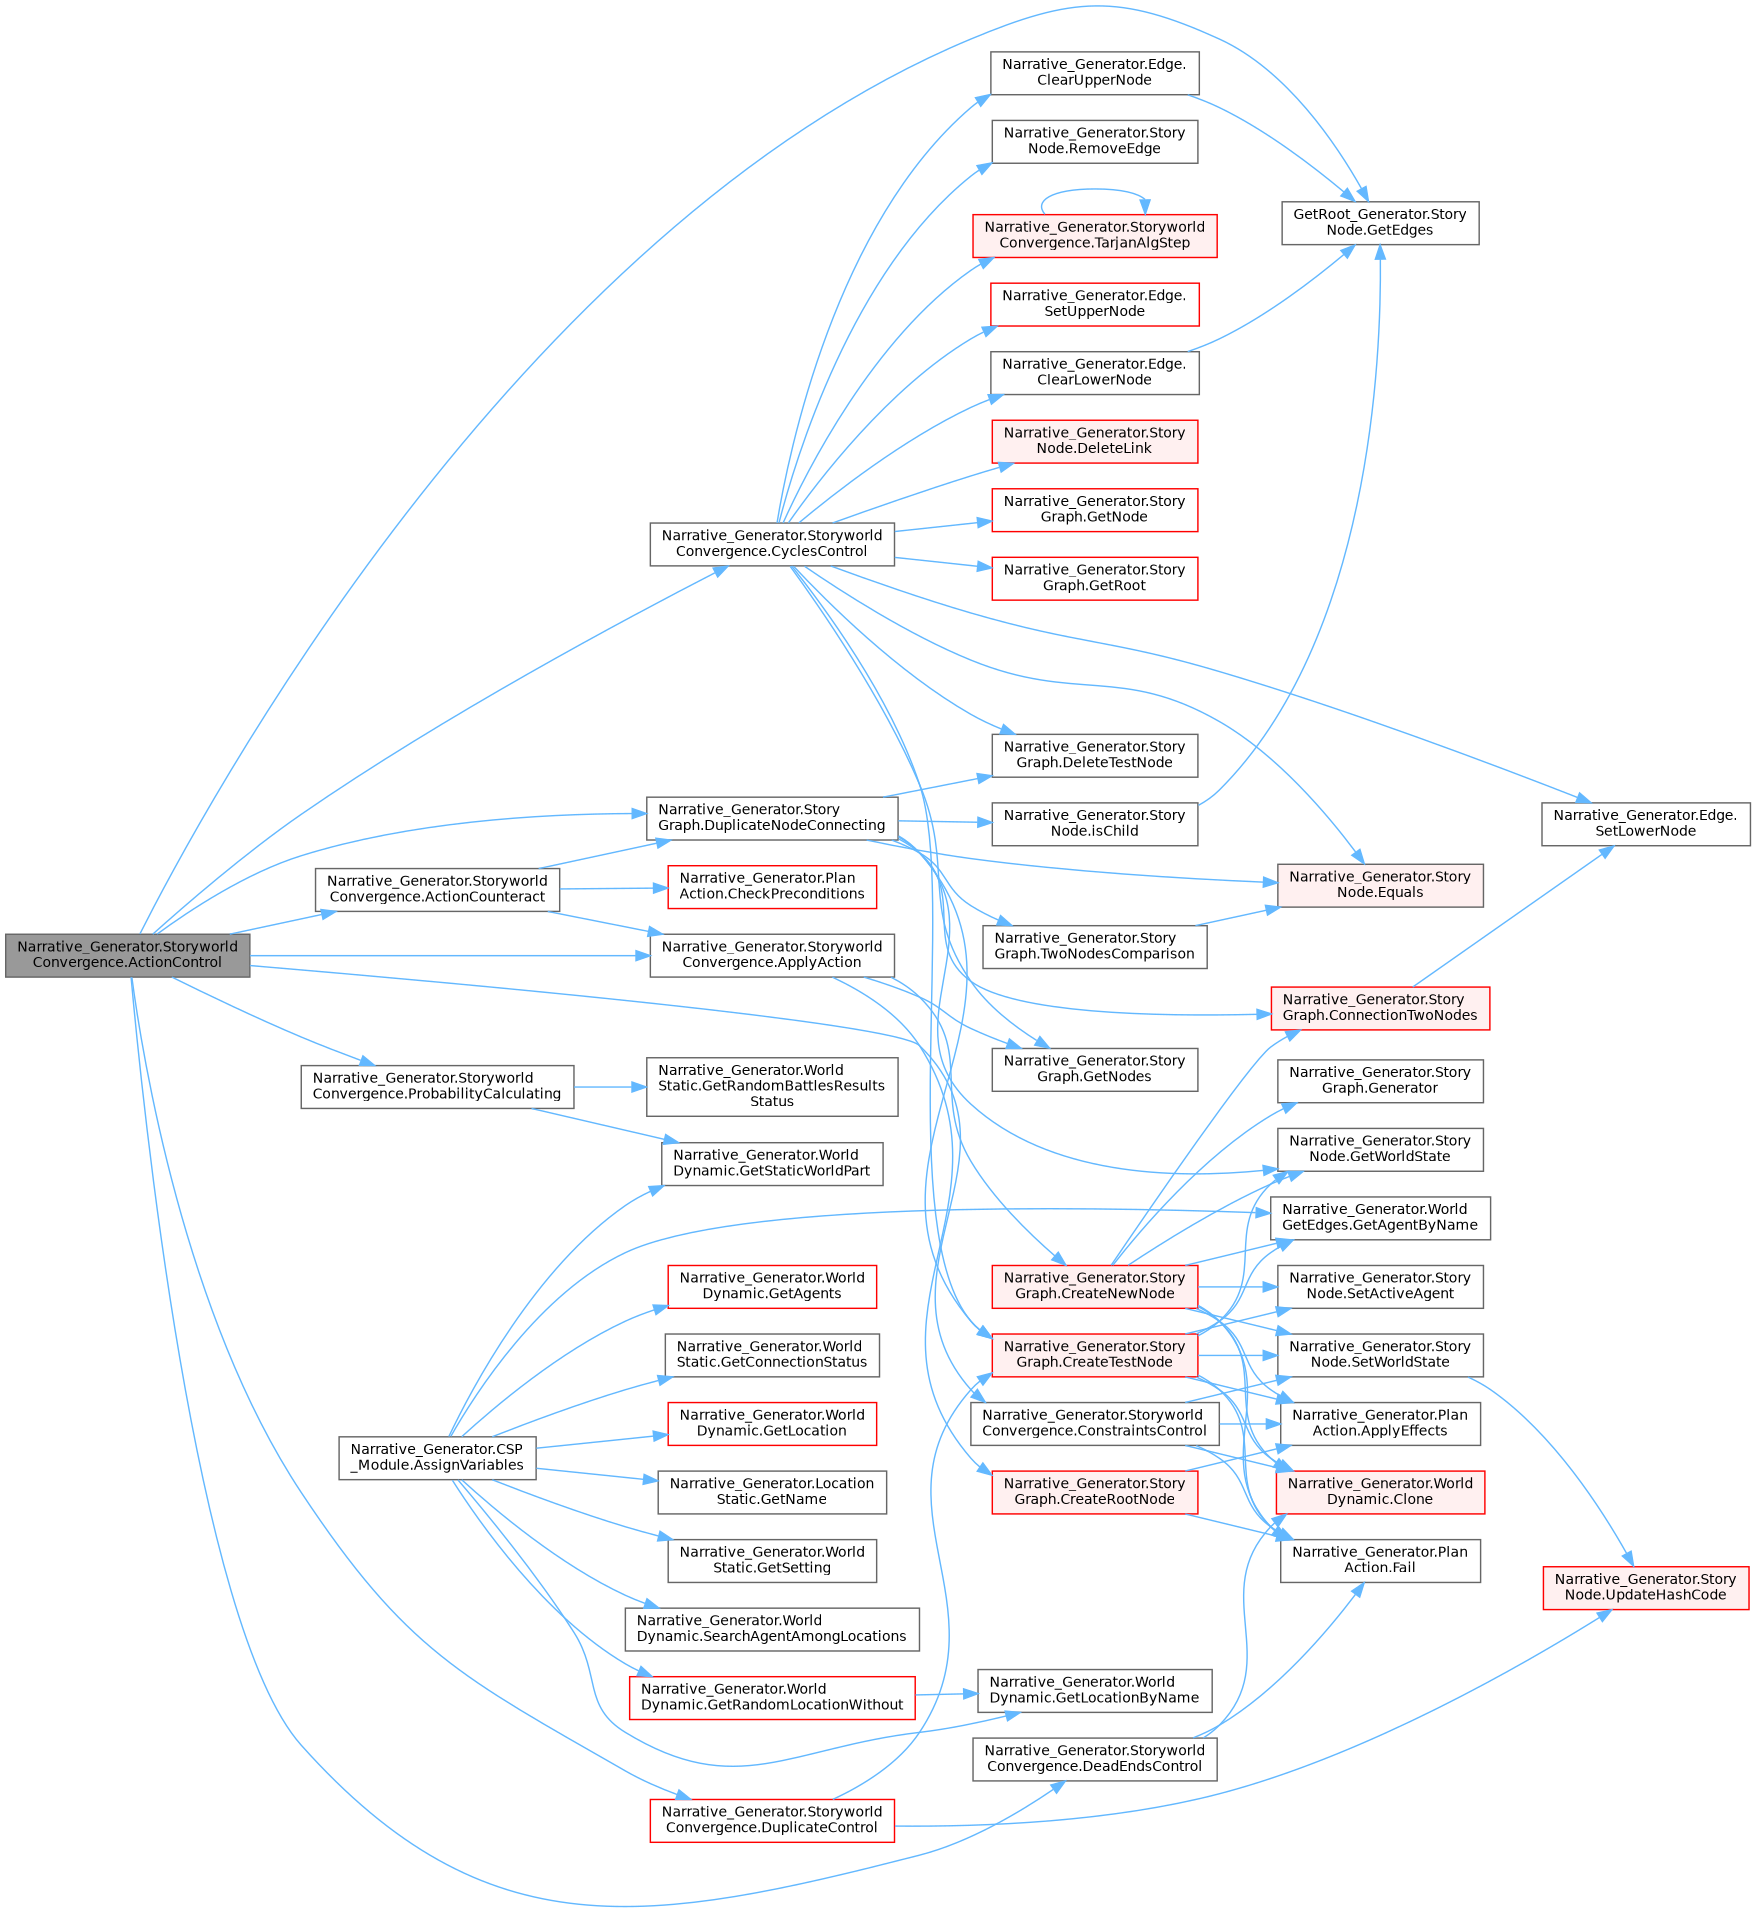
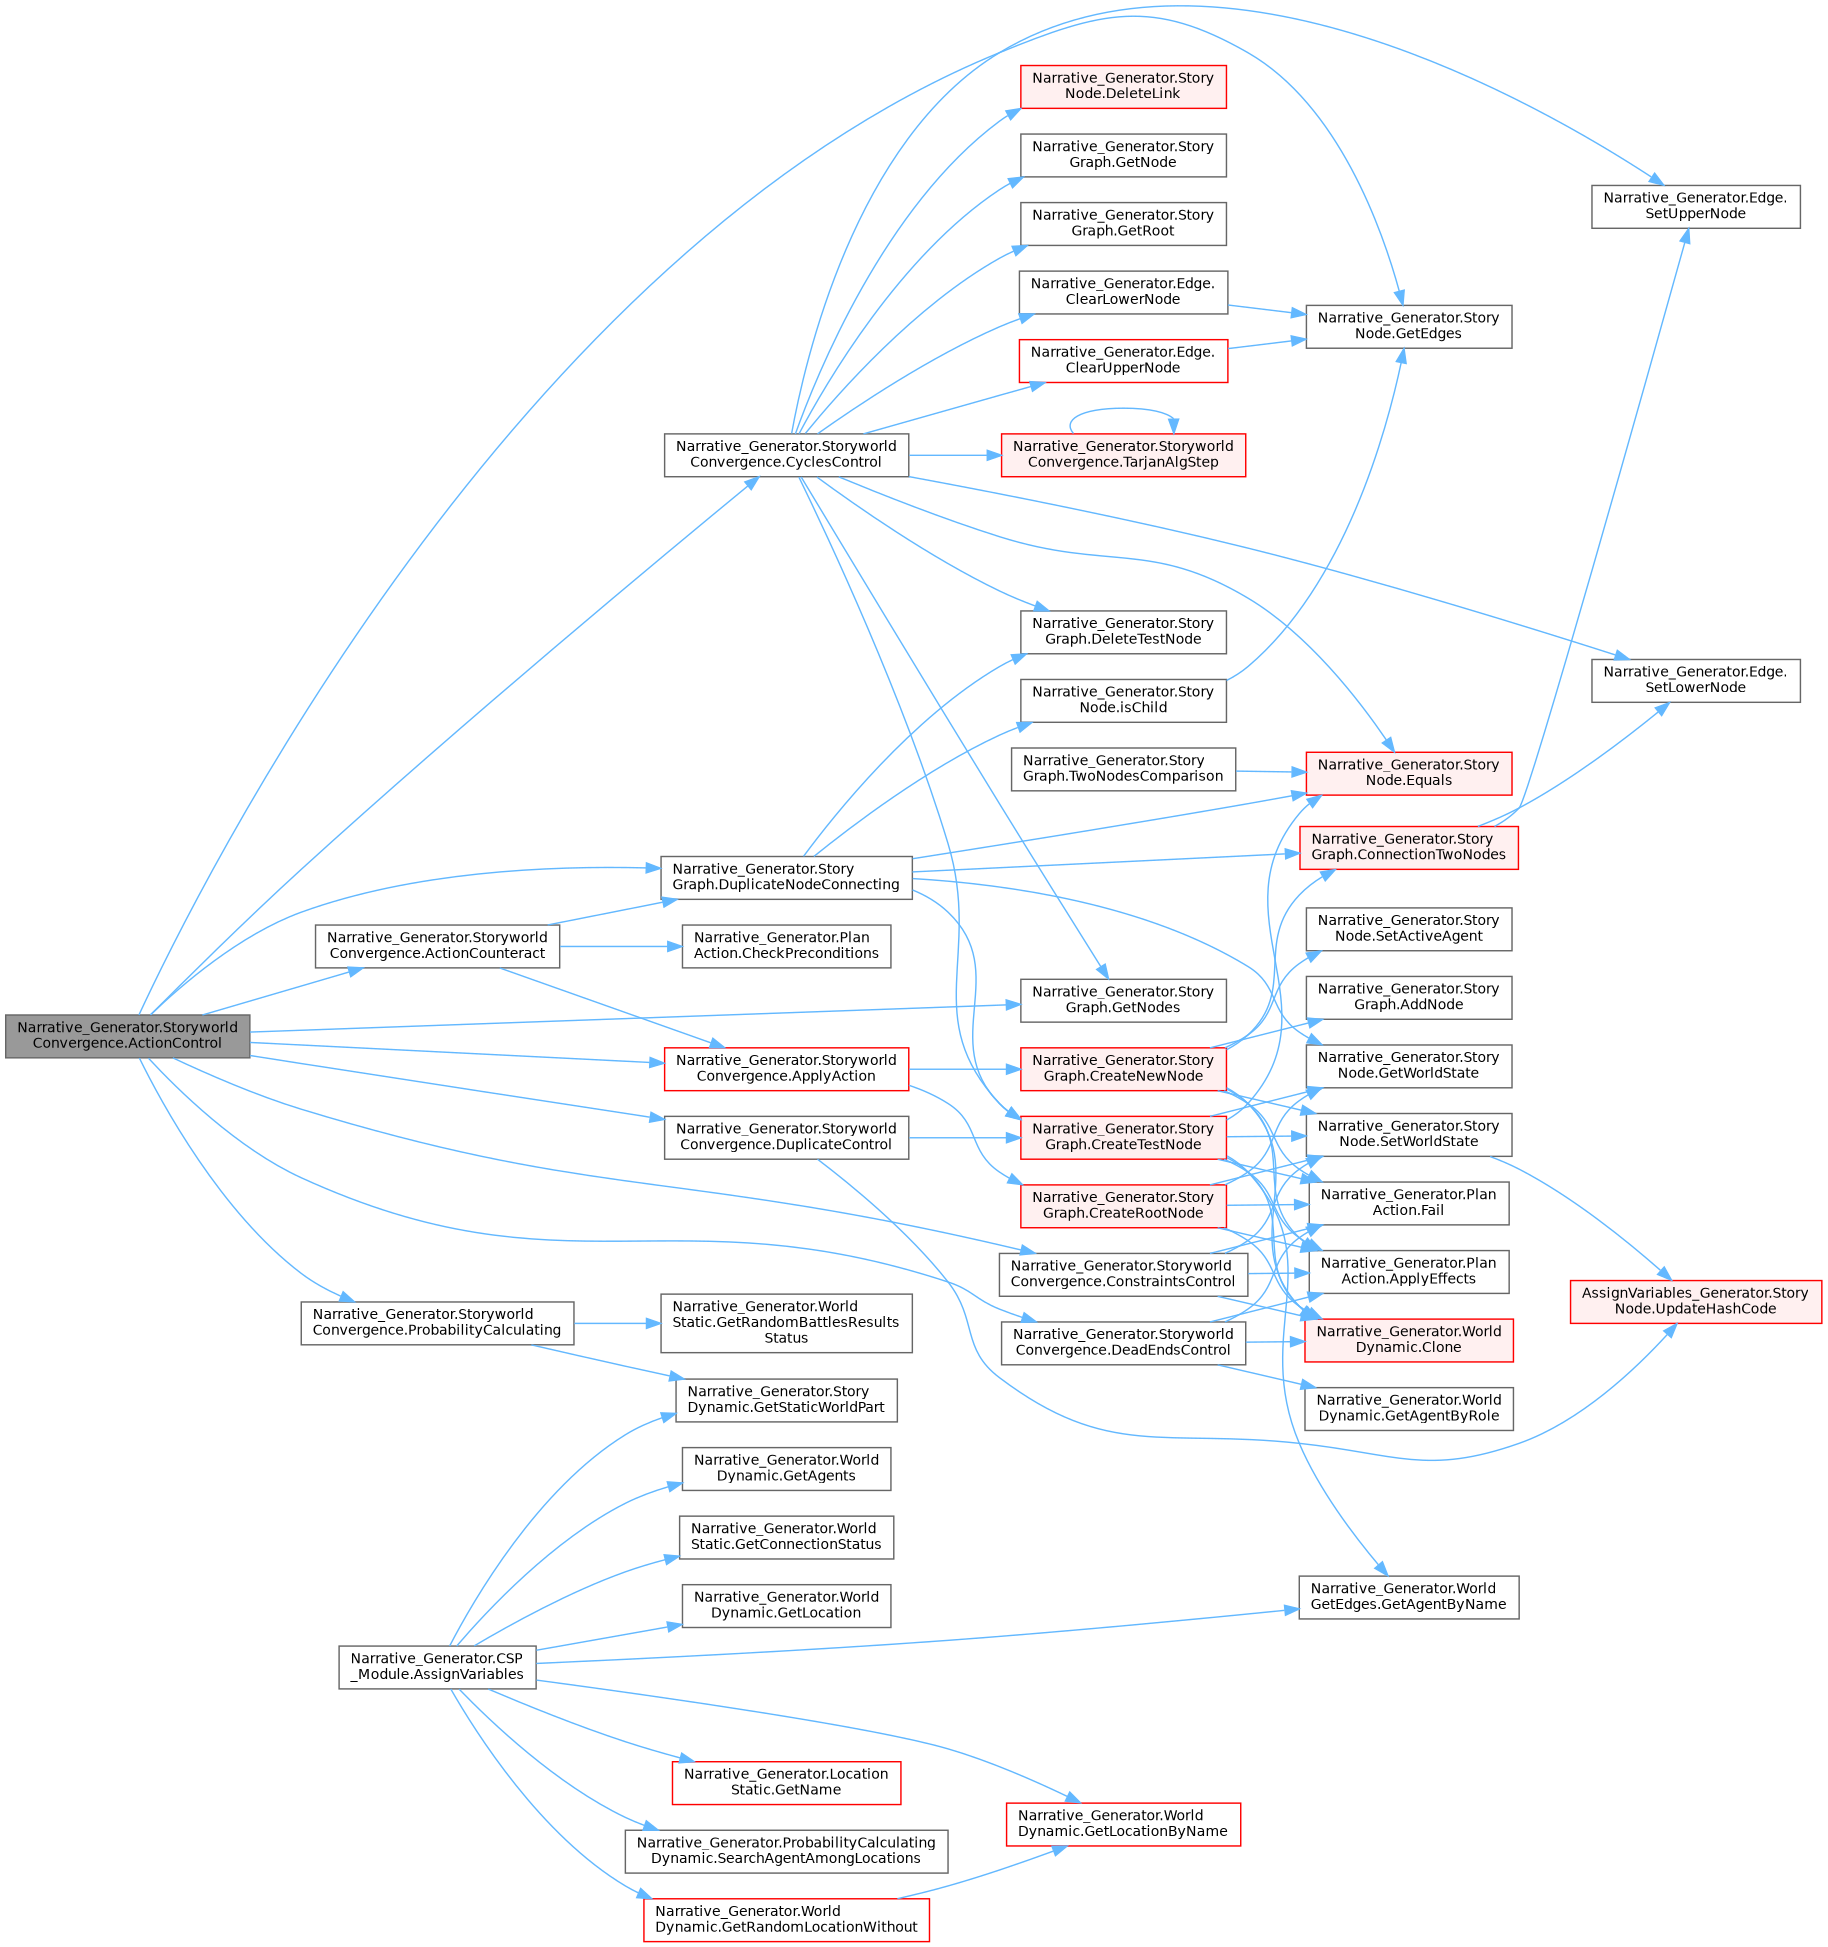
(1095, 73) -> (1124, 361)
(1095, 142) -> none
(1381, 223) -> (1409, 327)
(1095, 305) -> (1696, 207)
(1095, 510) -> (1124, 155)
none -> (1600, 541)
(1095, 579) -> (1124, 224)
(1381, 886) -> (1409, 774)
(772, 887) -> (787, 946)
(952, 888) -> none
(772, 956) -> (787, 1069)
(950, 1016) -> (609, 1019)
(1381, 1081) -> (1409, 998)
(772, 1164) -> (787, 1401)
none -> (1259, 1172)
(1199, 1222) -> (1263, 1157)
(1231, 1254) -> none
none -> (1264, 1256)
(772, 1287) -> (787, 1469)
none -> (1259, 1310)
(1231, 1323) -> (1269, 922)
none -> (1409, 1409)
(772, 1424) -> (787, 1606)
(772, 1492) -> (787, 1783)
(772, 1561) -> none
(1646, 1588) -> (1696, 1302)
(772, 1630) -> (787, 1852)
(1095, 1691) -> (1124, 1825)
(772, 1821) -> (787, 1138)
